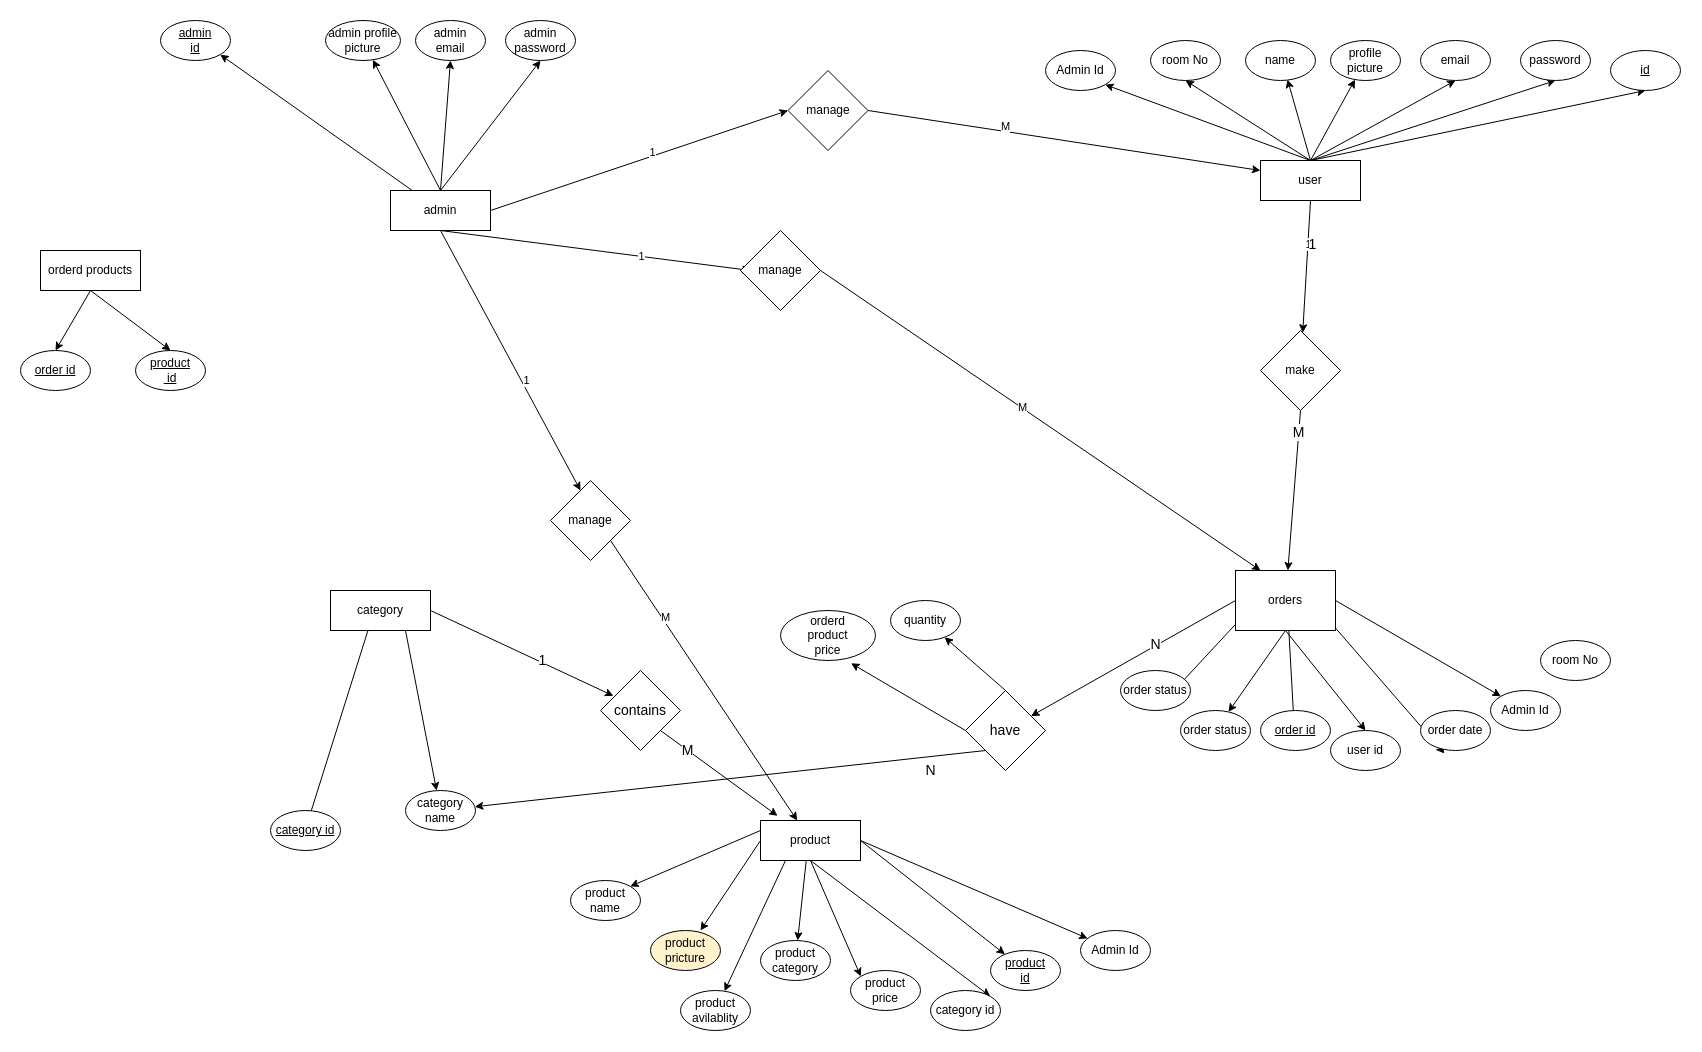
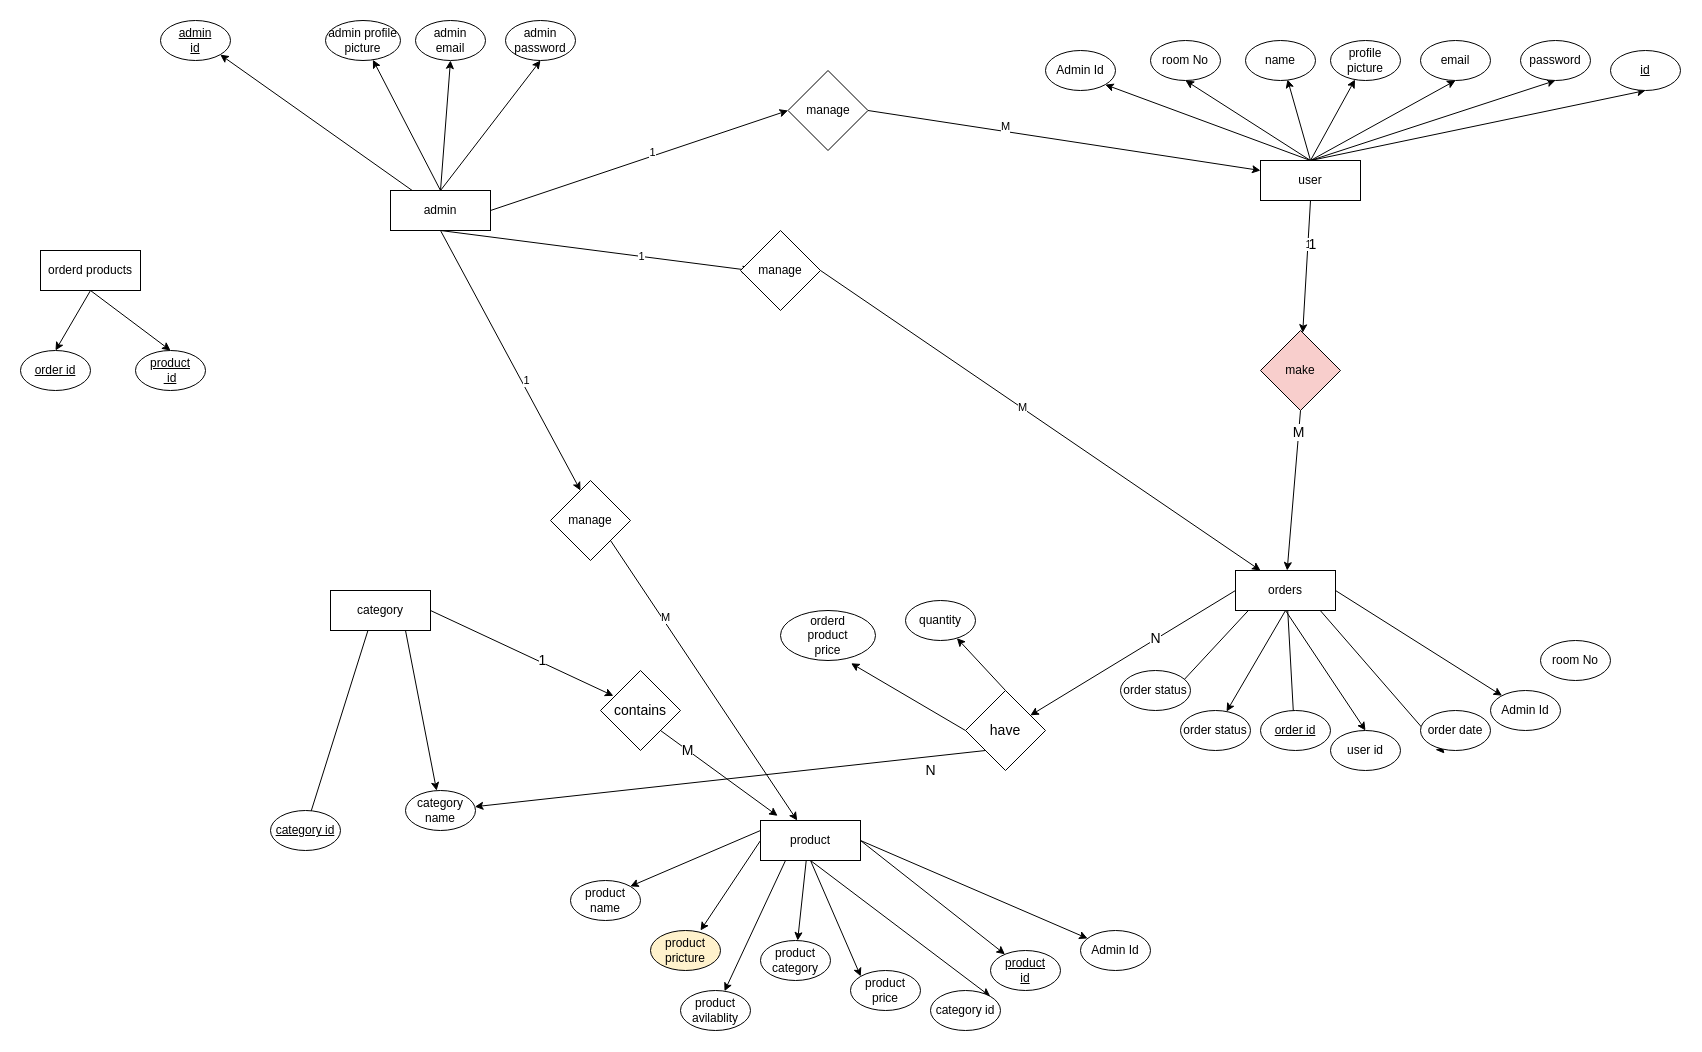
(1301, 371) -> (1301, 371)
(1286, 601) -> (1286, 591)
(926, 621) -> (941, 621)
